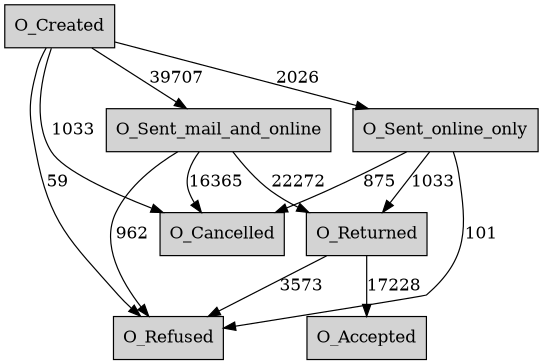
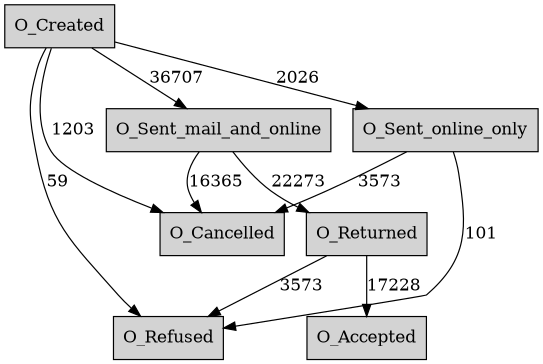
(177, 78) -> (177, 78)
(73, 130) -> (73, 130)
(410, 177) -> none
(299, 182) -> (299, 182)
(380, 182) -> (380, 182)
(114, 220) -> none
